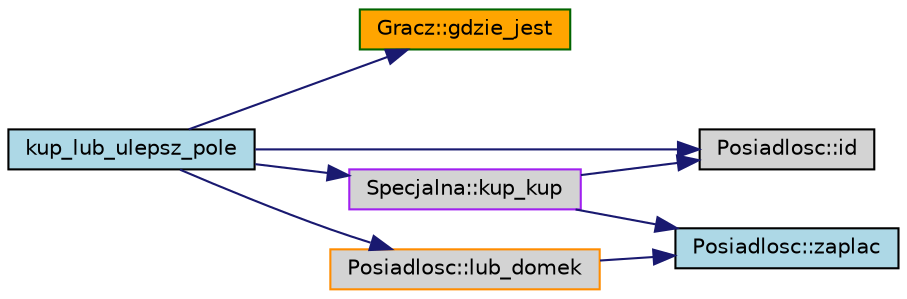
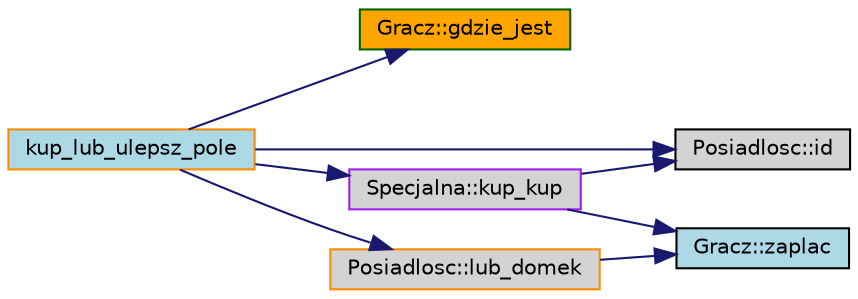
(132, 149) -> (132, 149)
(787, 248) -> (763, 248)
